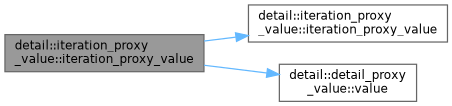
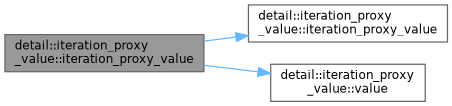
(348, 83) -> (348, 83)
